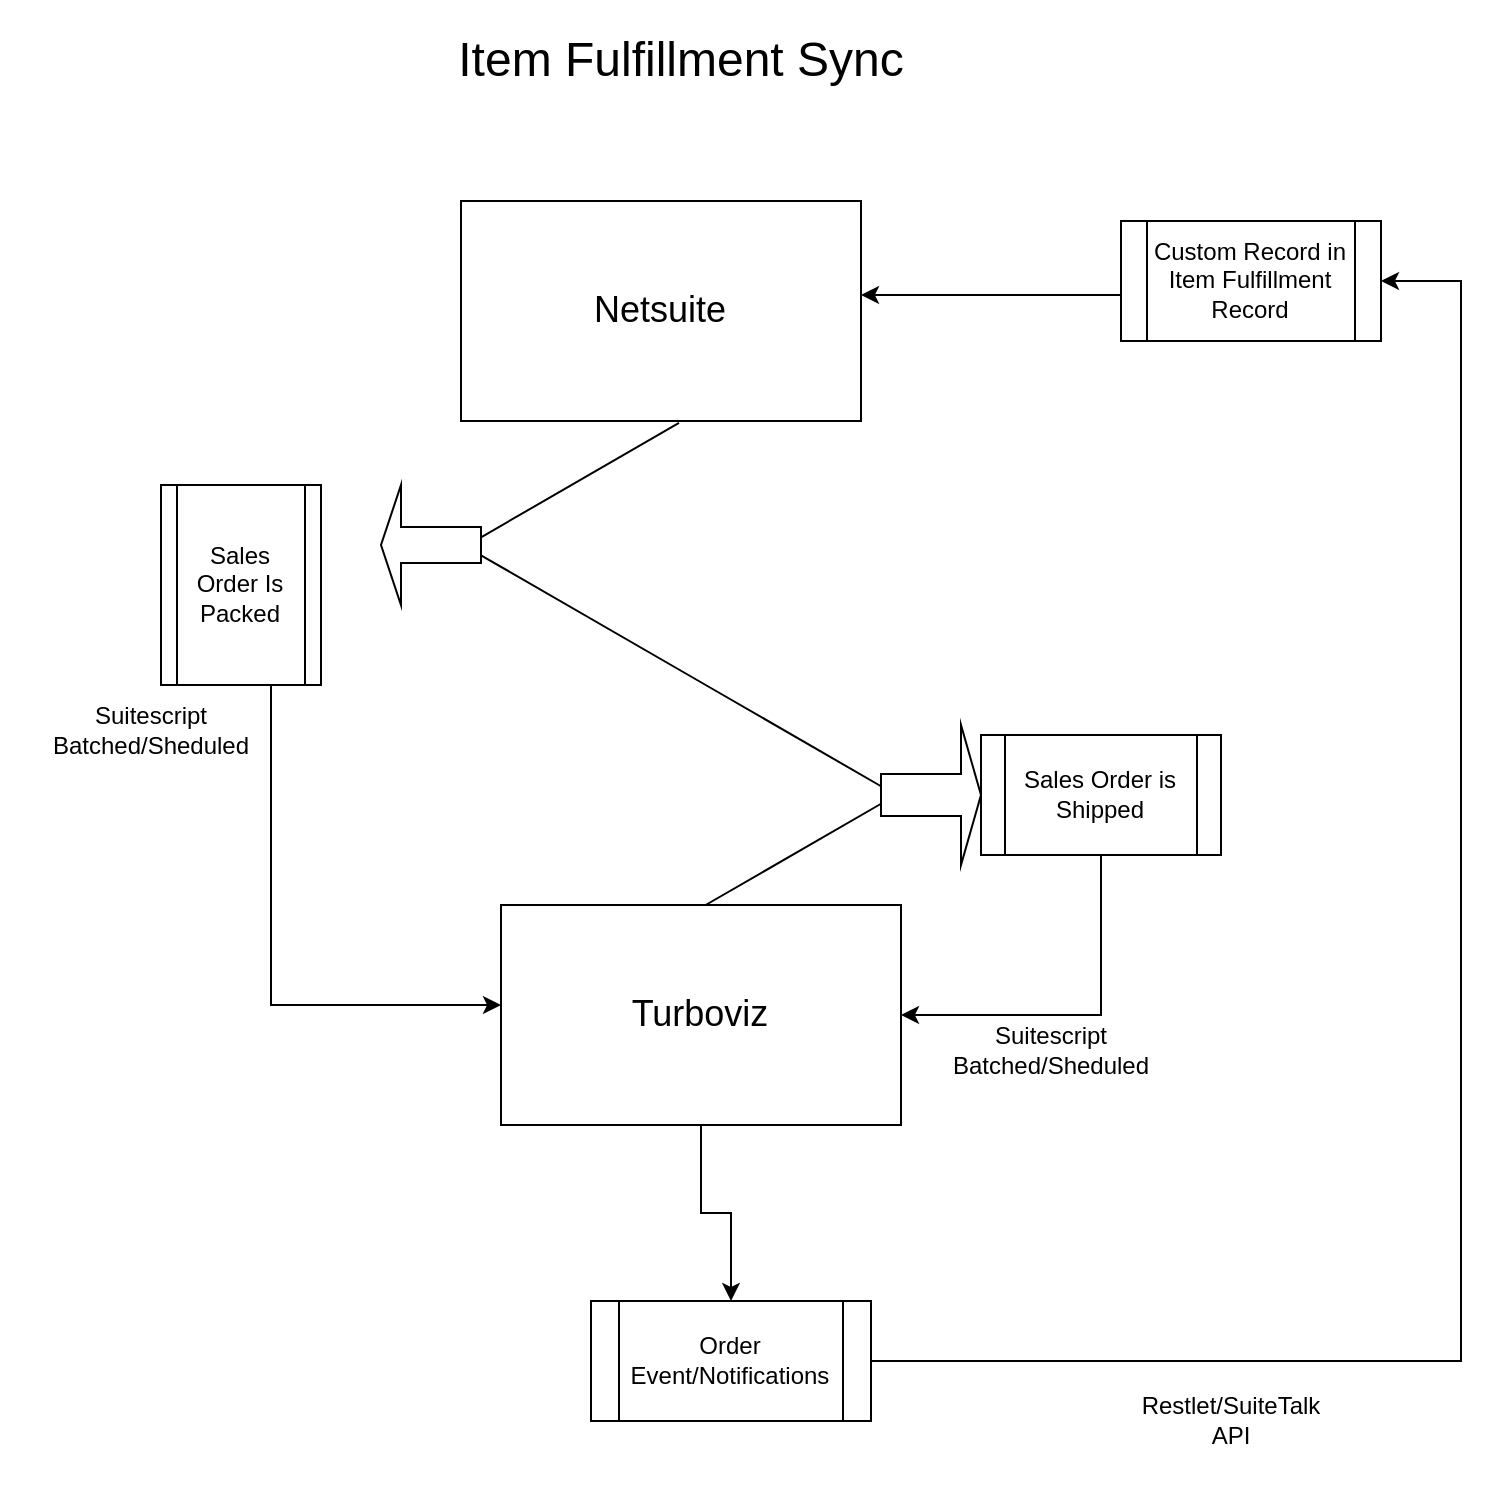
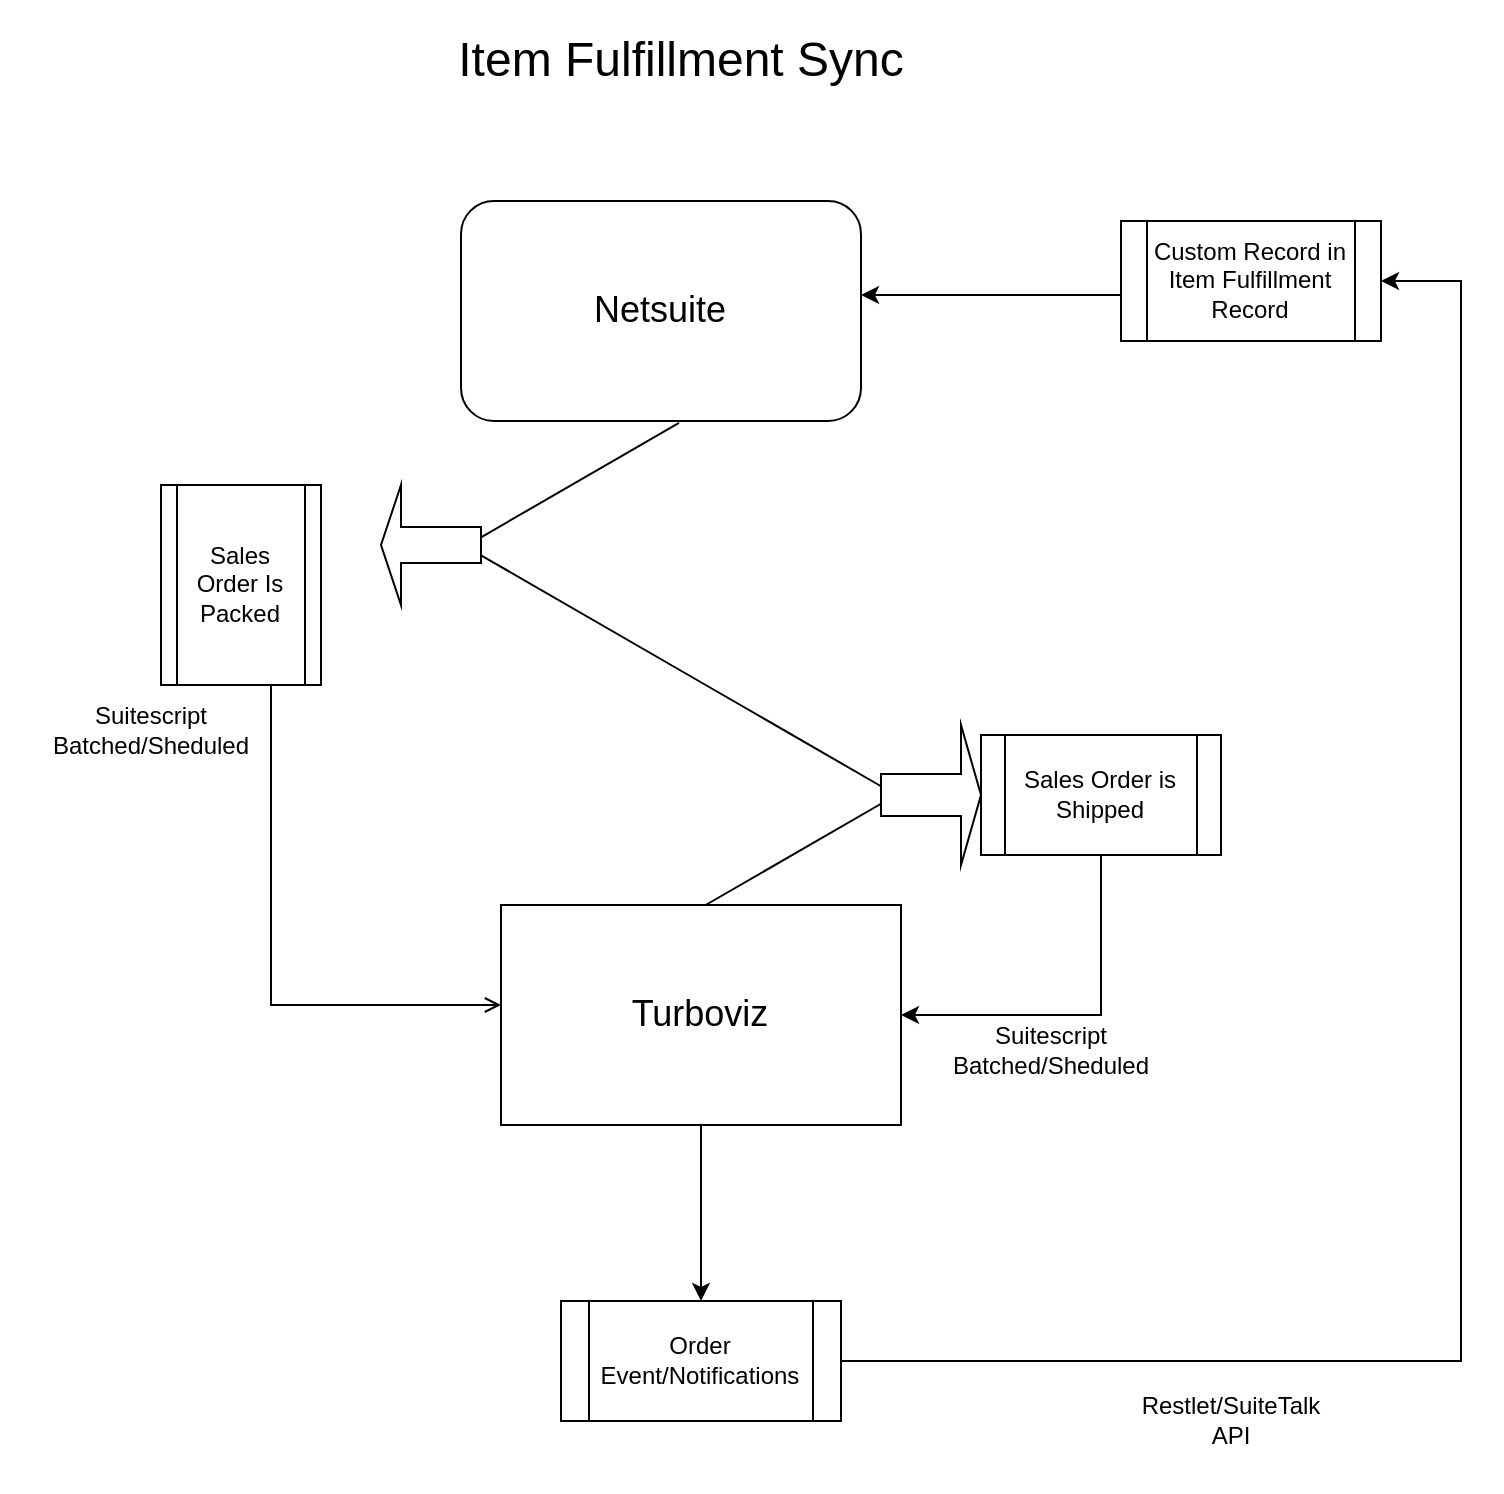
(661, 311) -> (661, 311)
(486, 1005) -> (489, 1005)
(731, 1361) -> (701, 1361)
